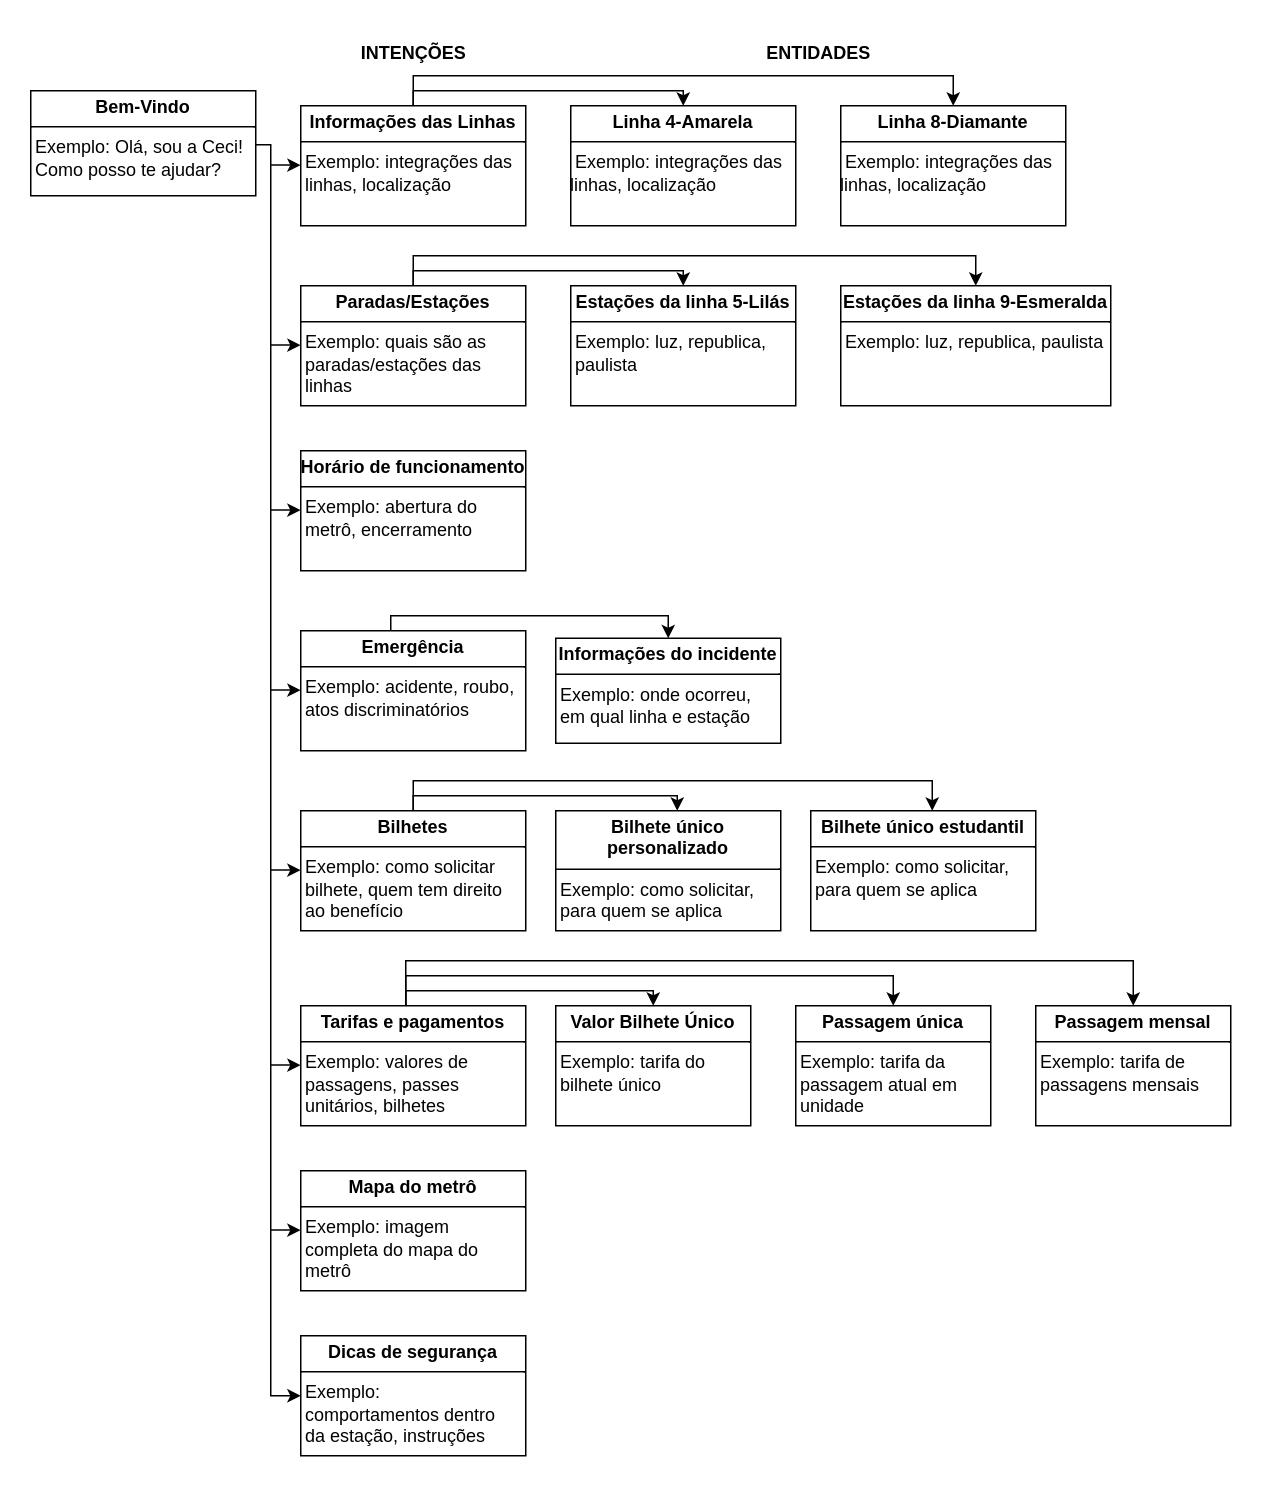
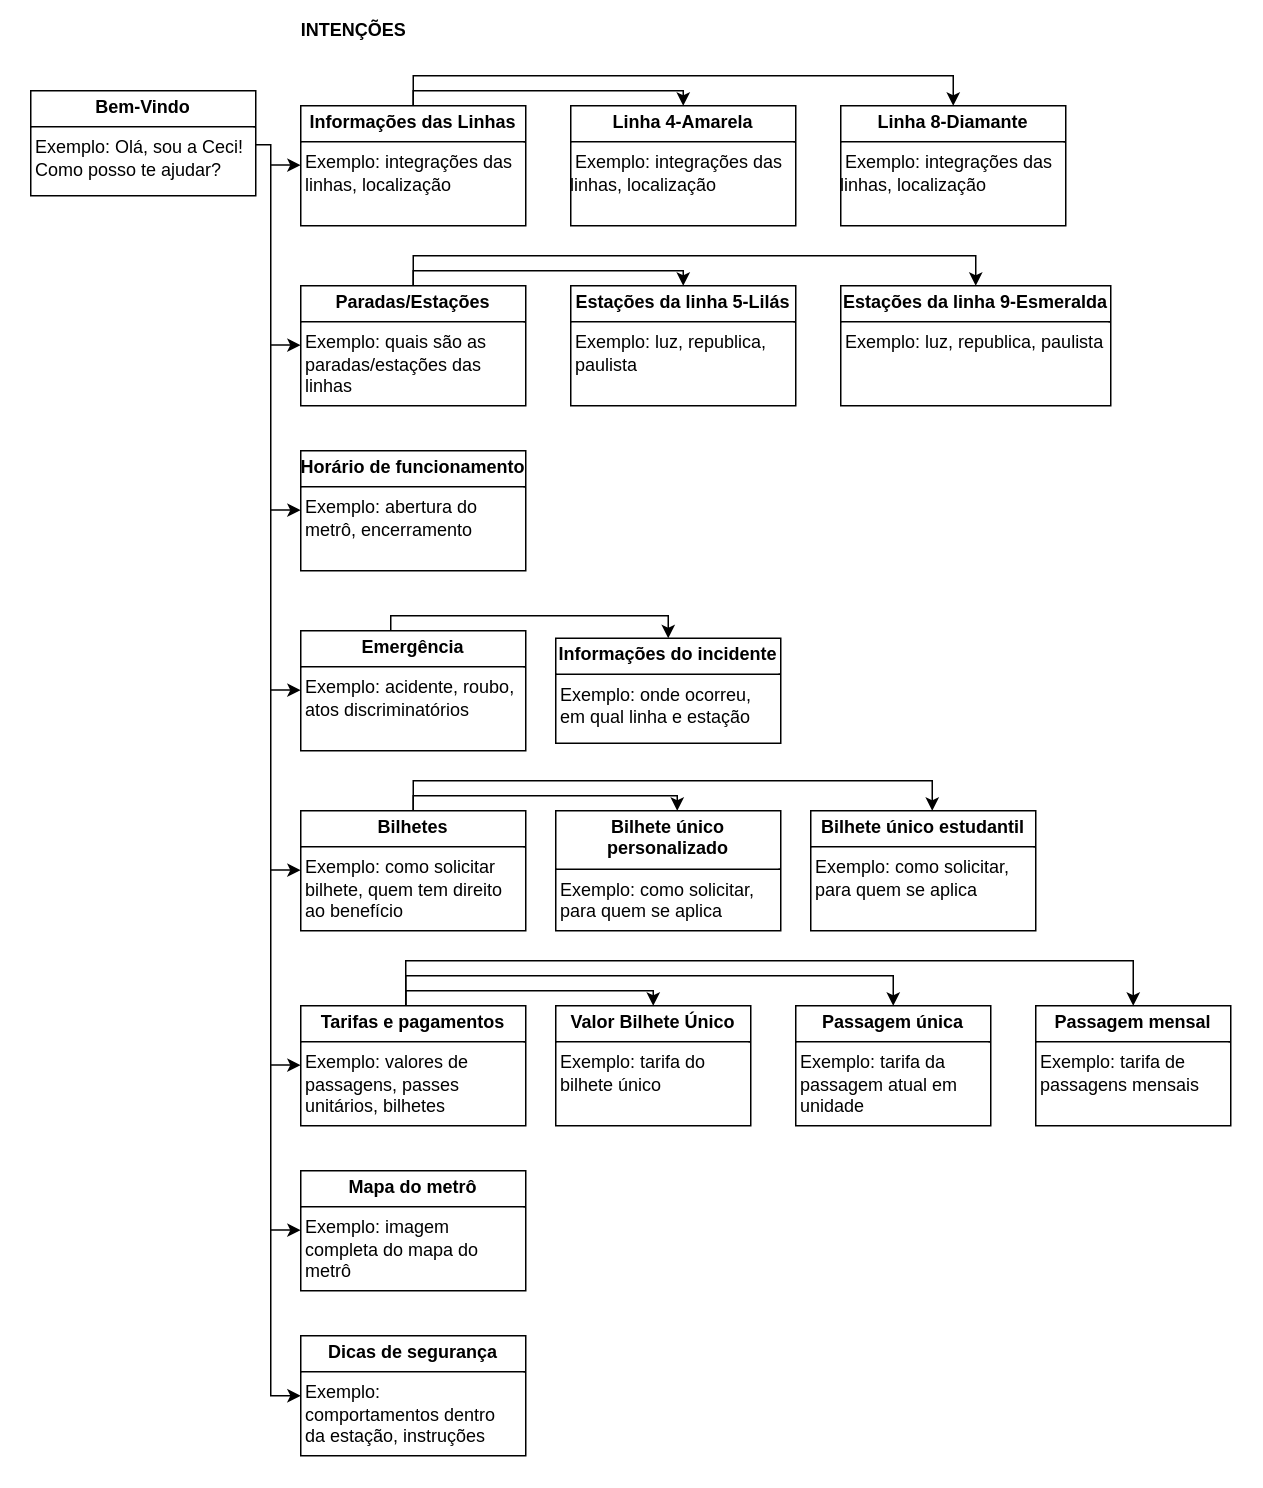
(413, 53) -> (353, 31)
(818, 53) -> none
